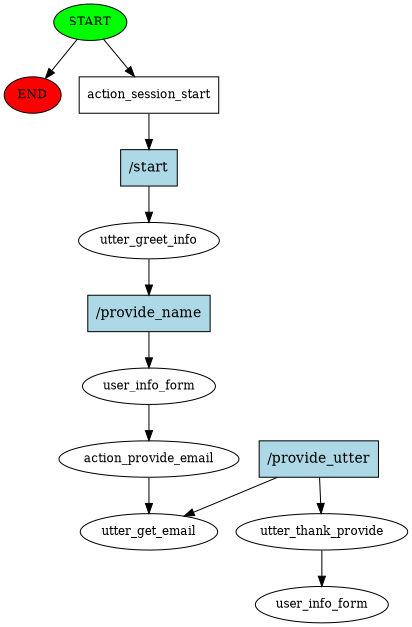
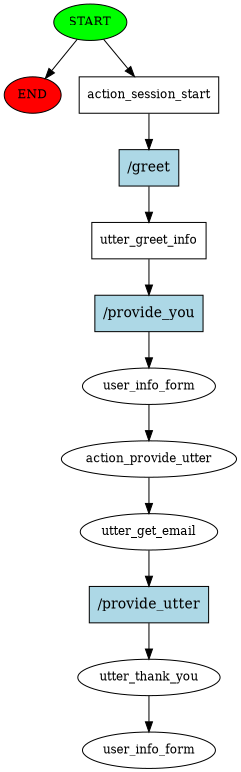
(149, 168) -> (149, 168)
(149, 241) -> (149, 241)
(149, 313) -> (149, 313)
(149, 459) -> (149, 459)
(235, 495) -> (149, 563)
(322, 532) -> (149, 677)
